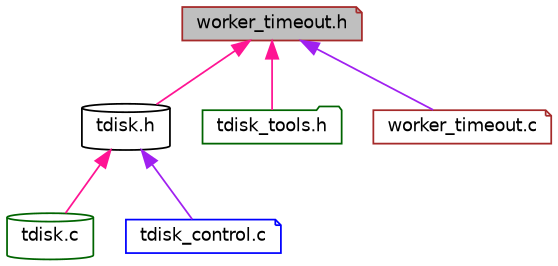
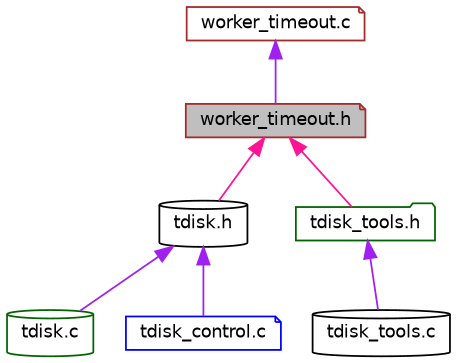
(375, 79) -> (276, 81)
(83, 189) -> (119, 284)
none -> (381, 333)
